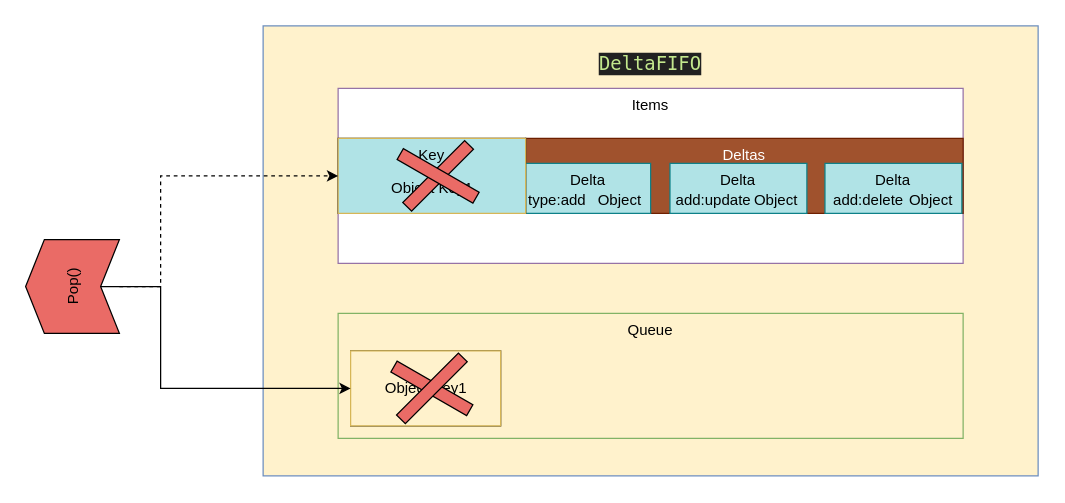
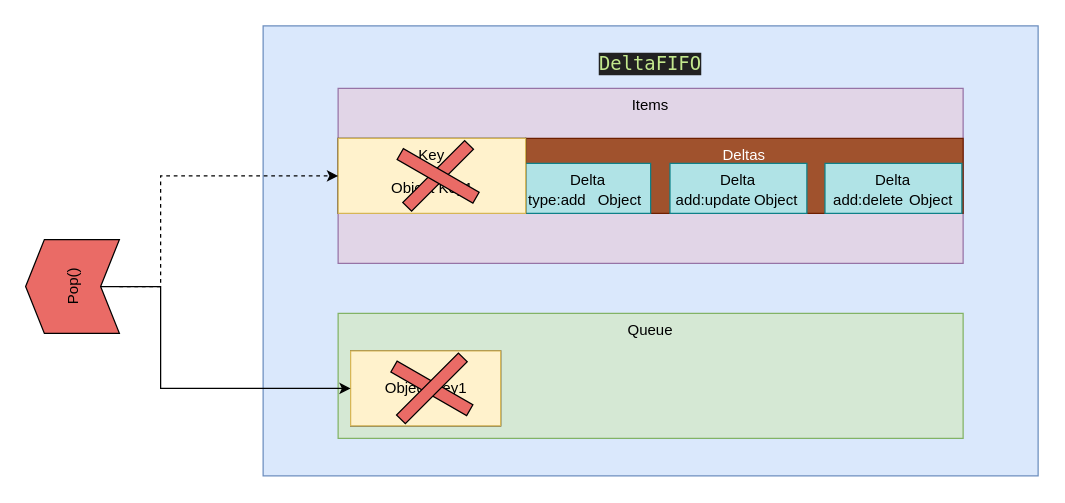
(651, 43) -> (651, 43)
(651, 106) -> (651, 106)
(432, 156) -> (432, 156)
(651, 376) -> (651, 376)
